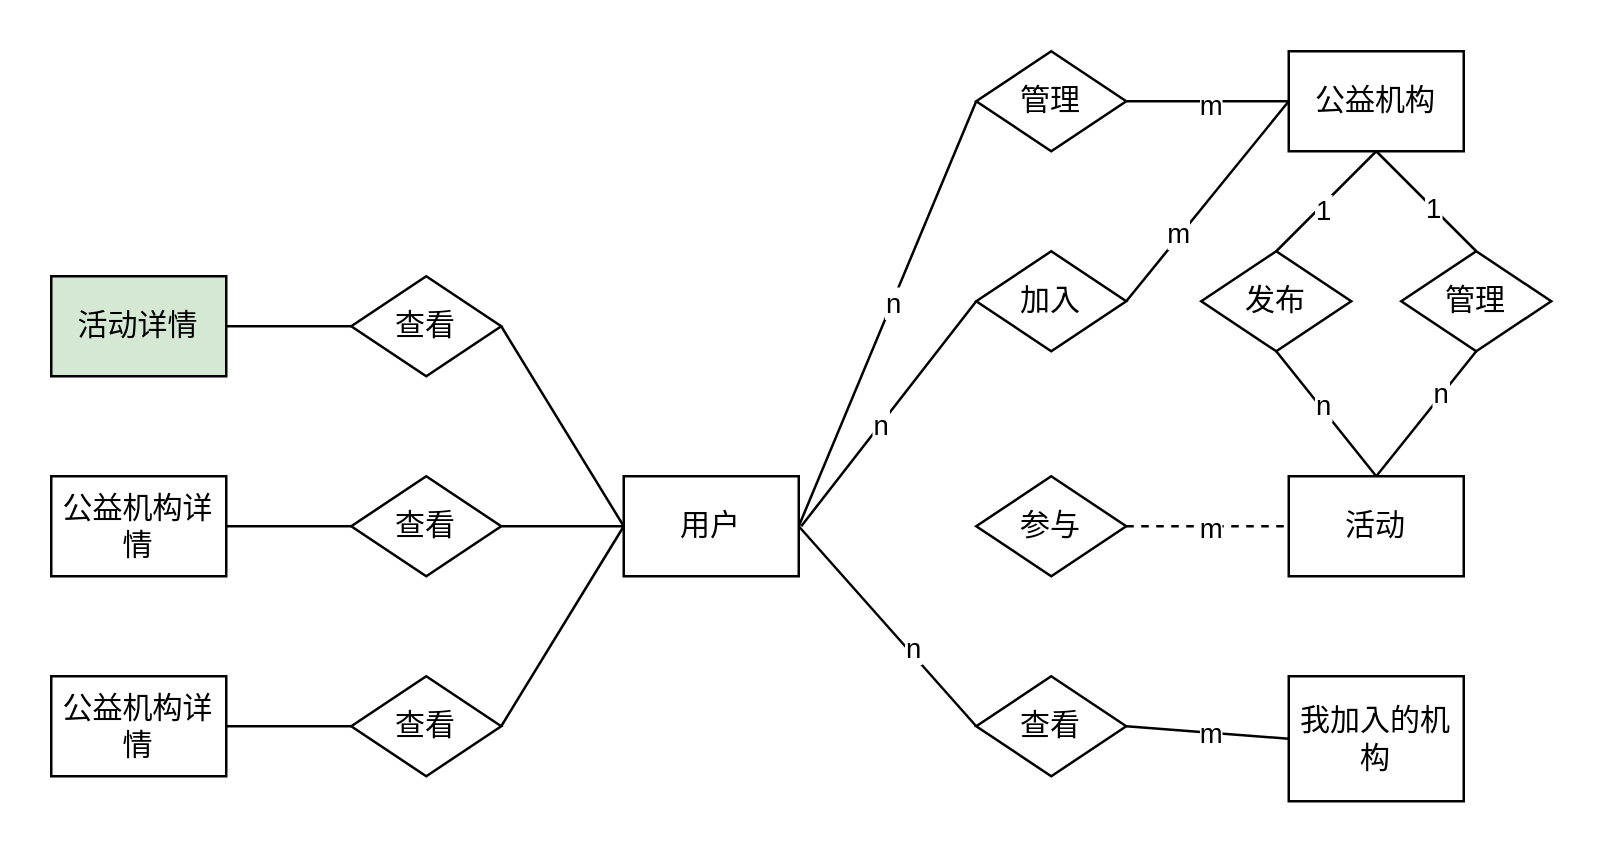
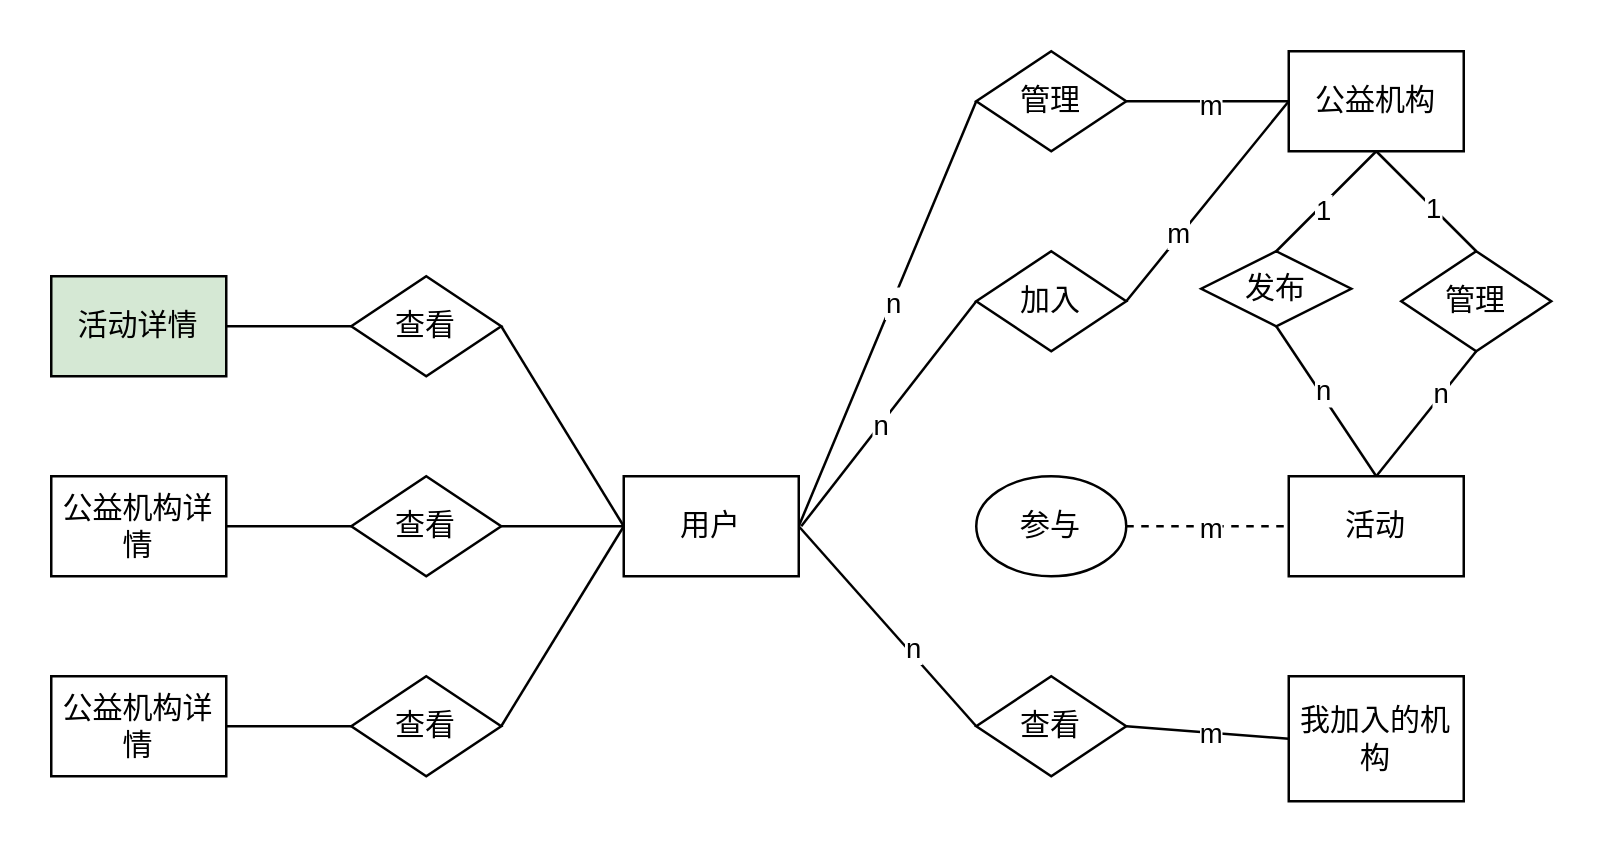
(1276, 301) -> (1276, 289)
(1051, 526) -> (1051, 526)
